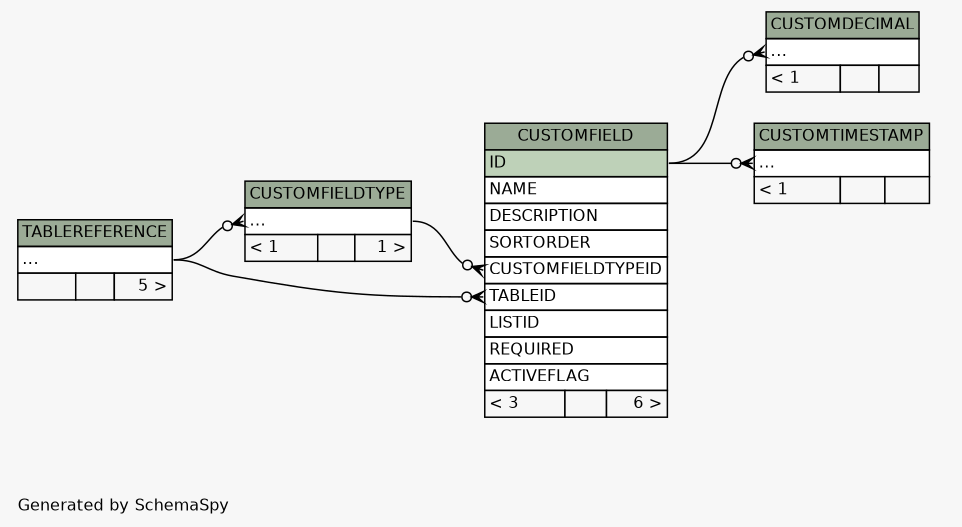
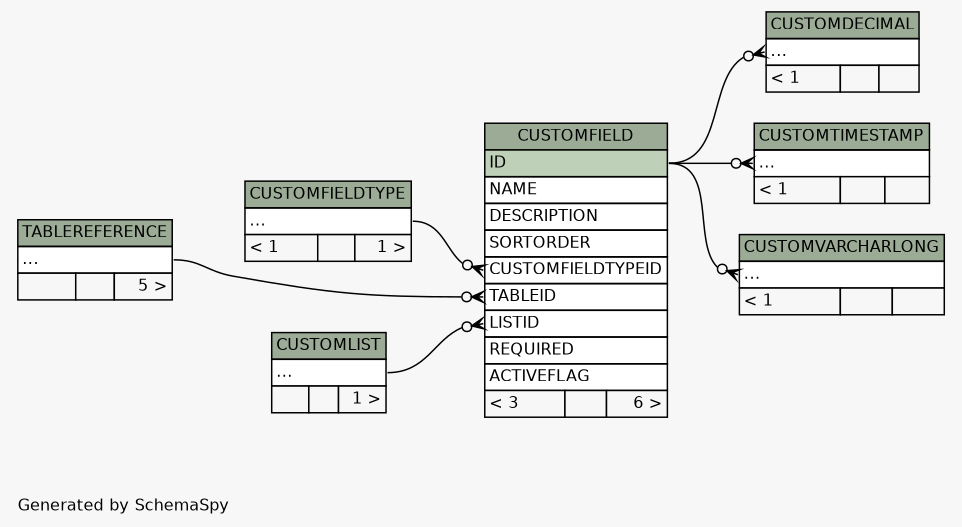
(201, 248) -> none
none -> (842, 275)
none -> (328, 373)
